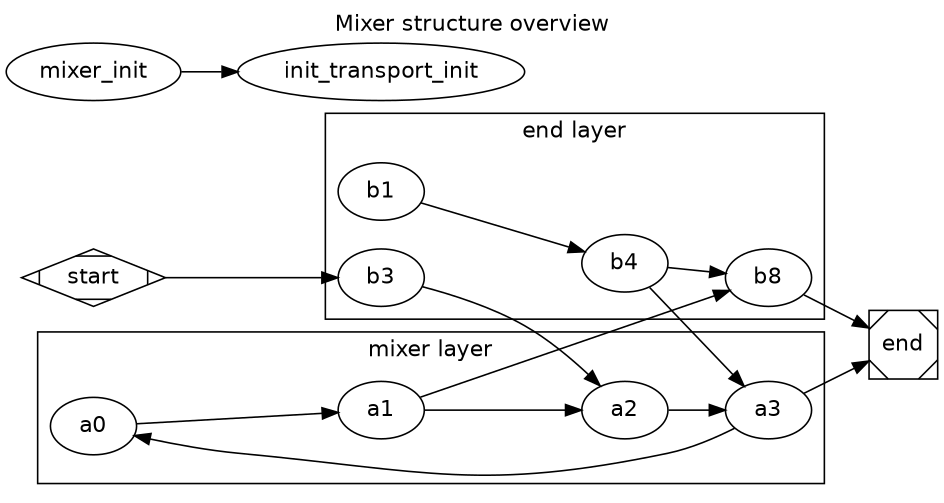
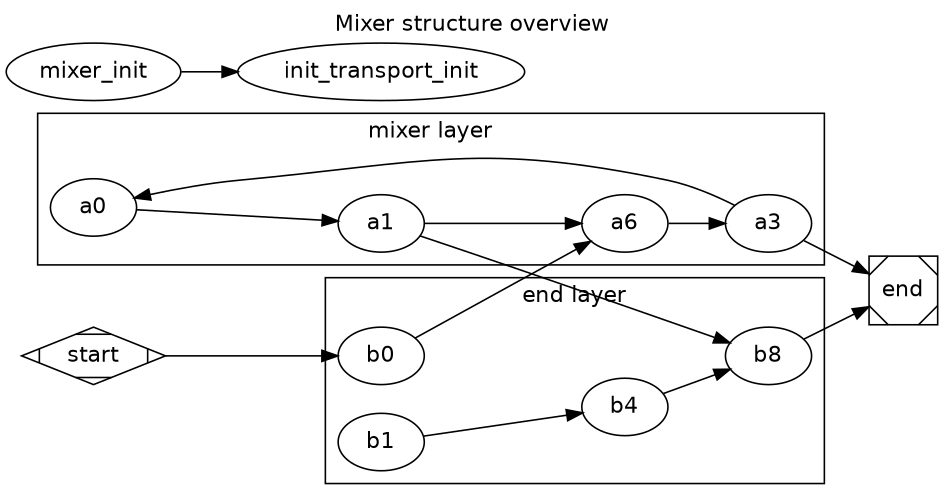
(381, 278) -> (381, 356)
(702, 342) -> none
(625, 410) -> (625, 223)
